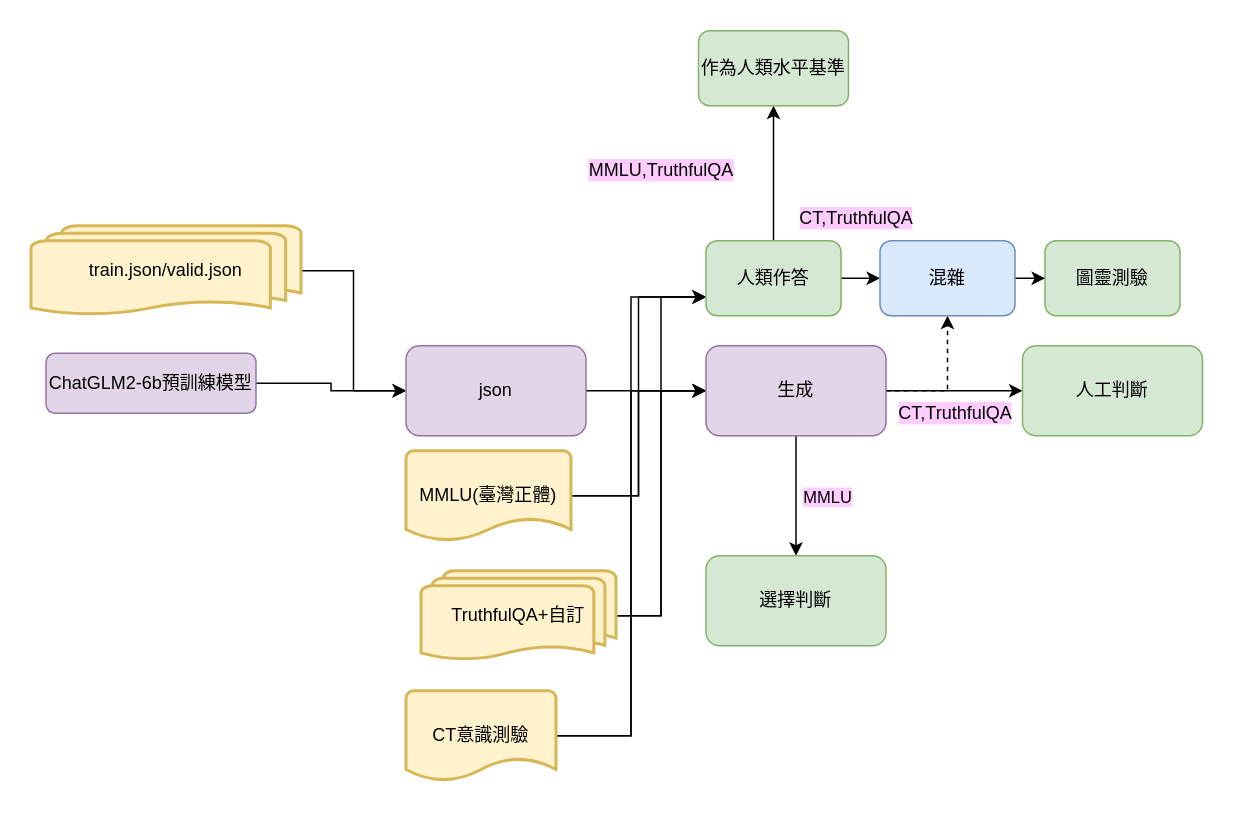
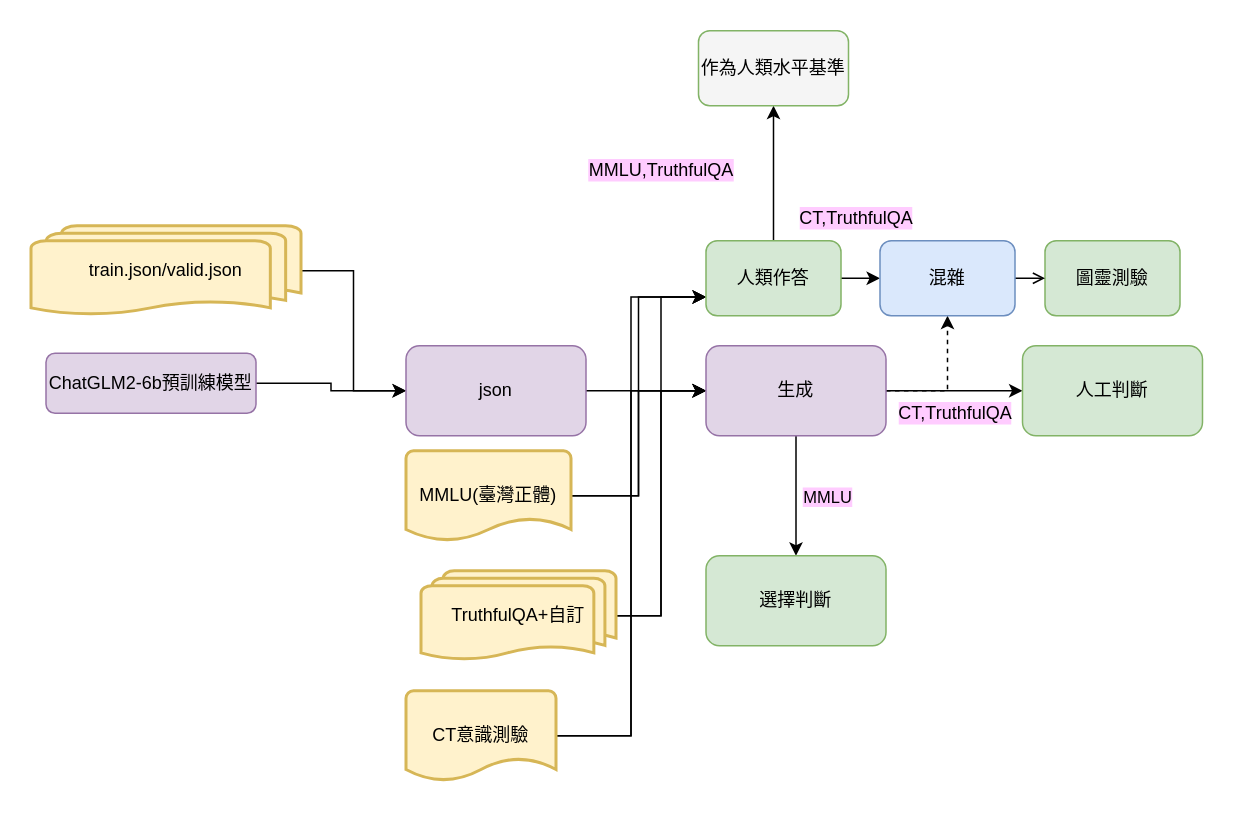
(773, 68) -> (773, 68)
(1033, 278) -> (1036, 278)
